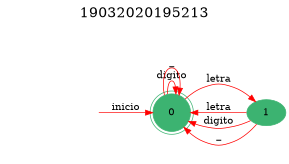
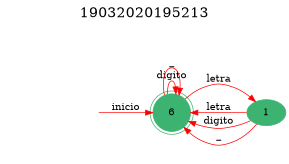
(172, 113) -> (172, 113)
